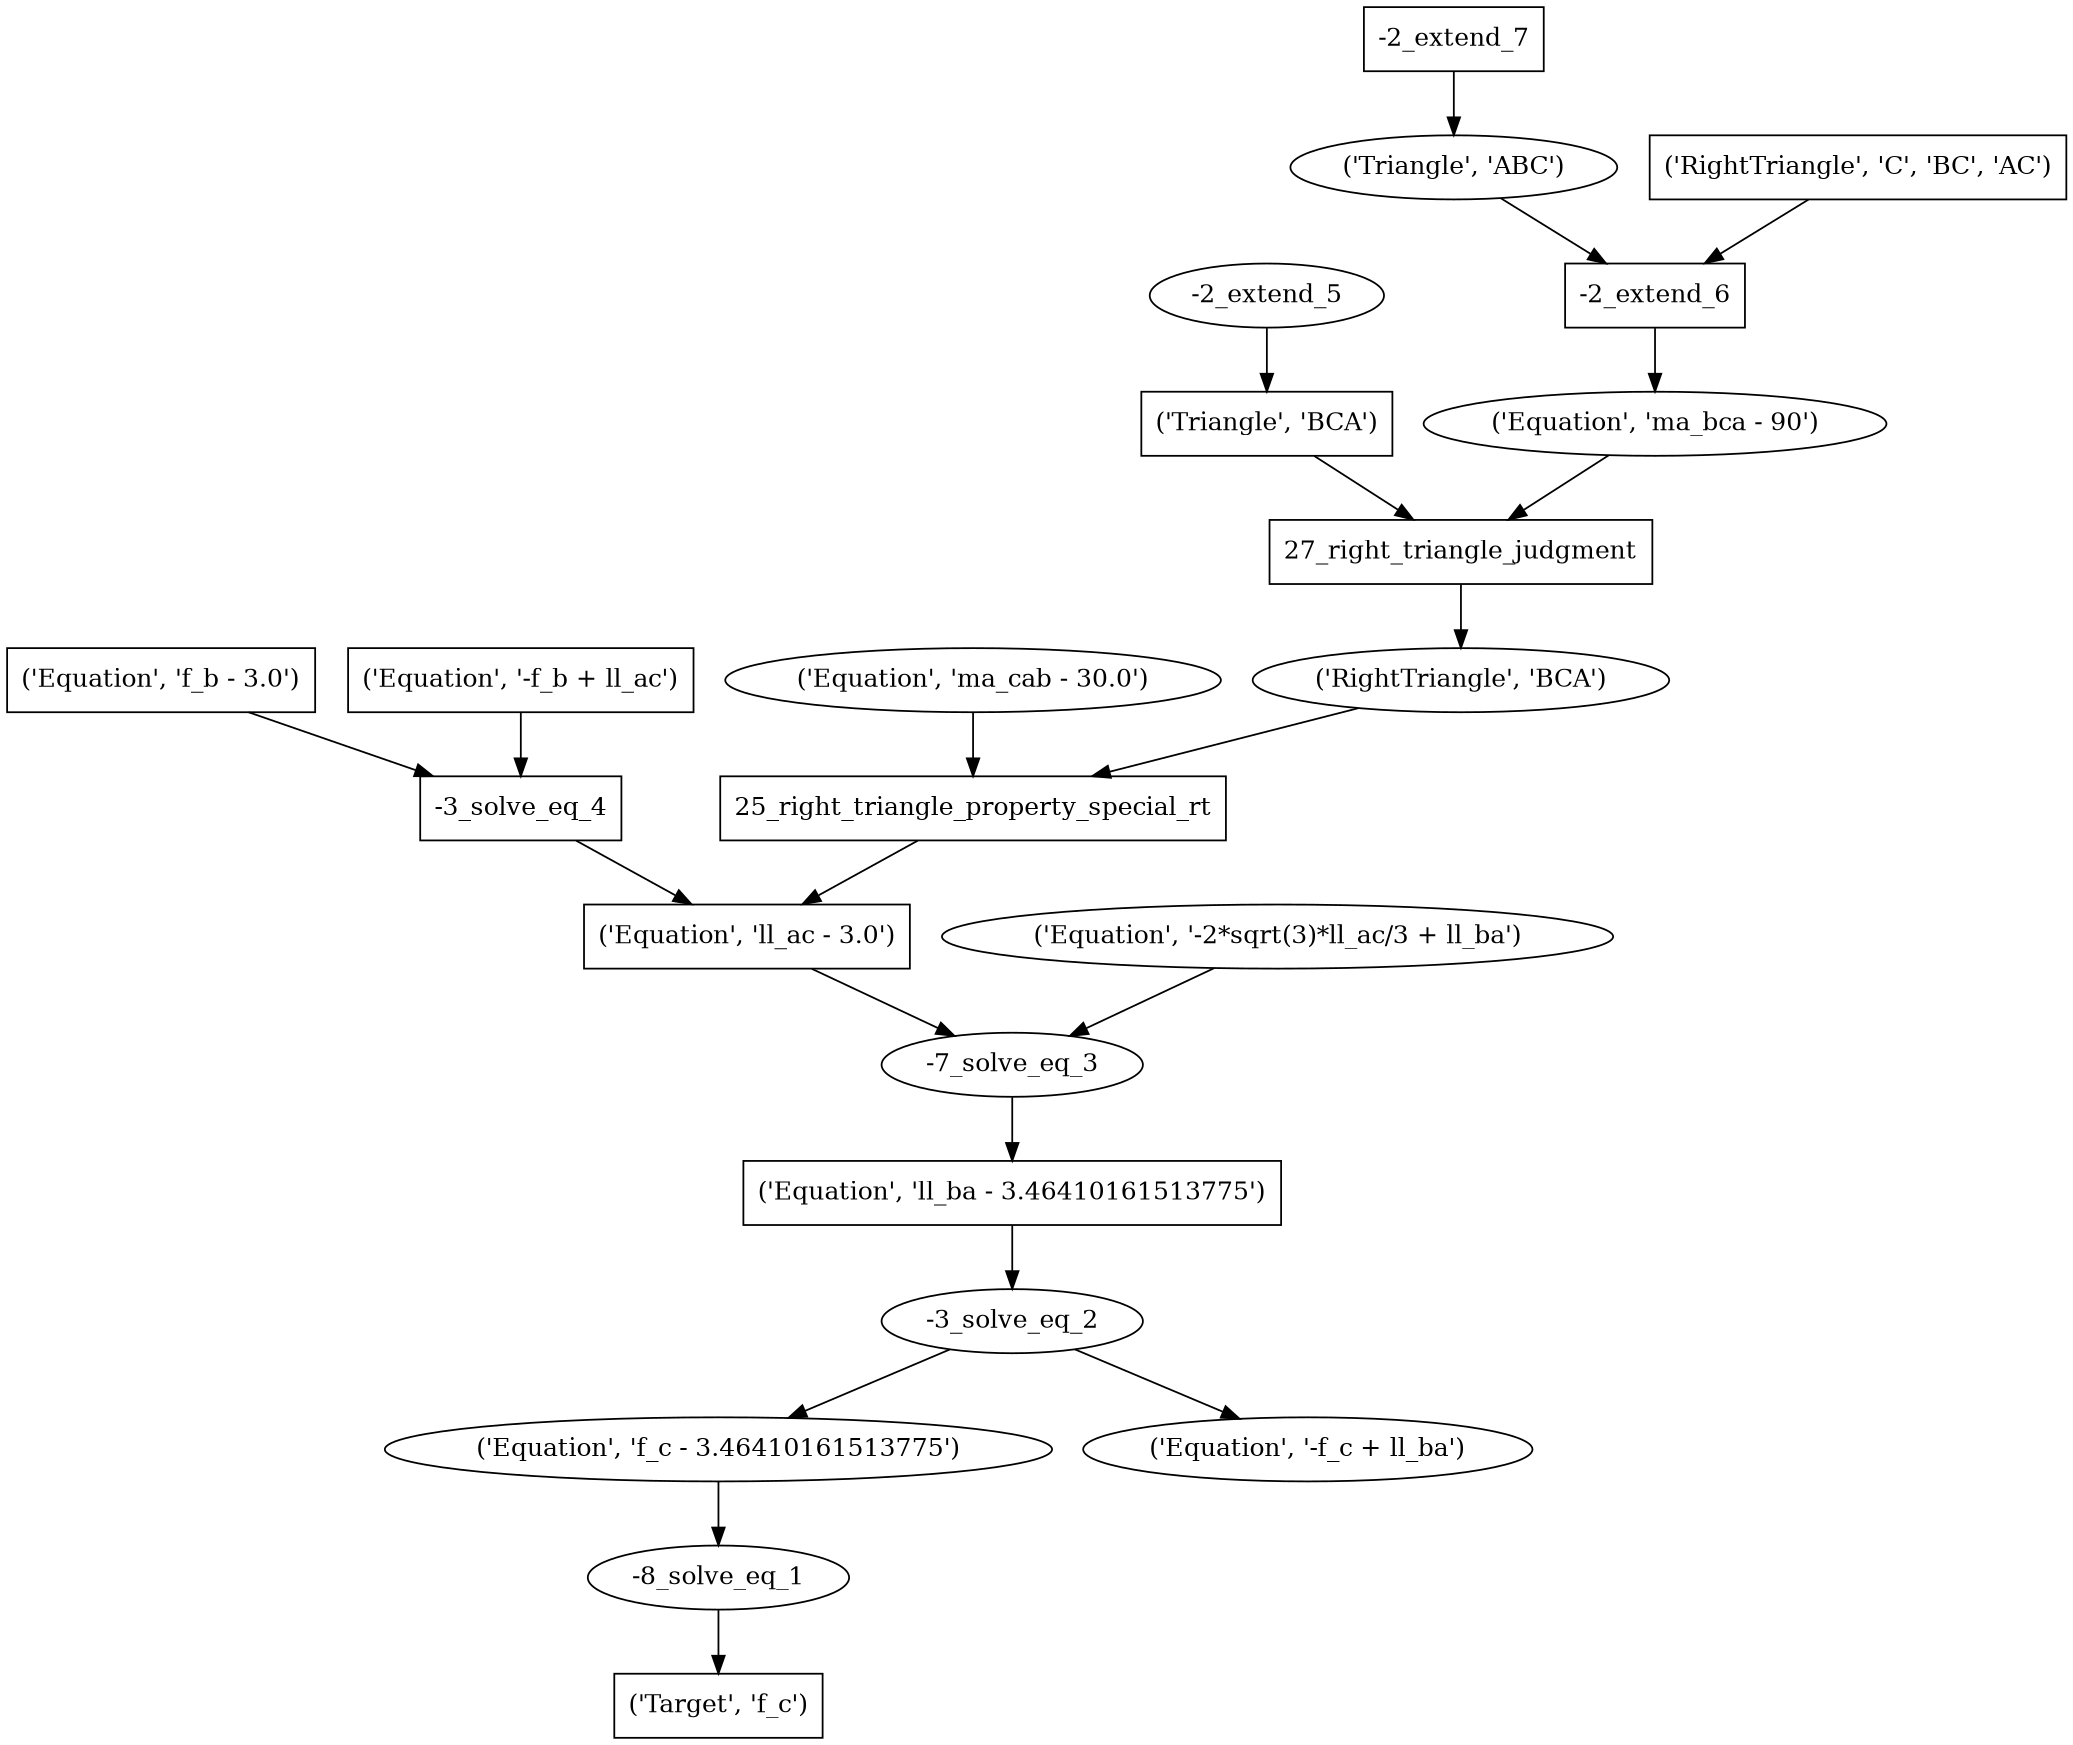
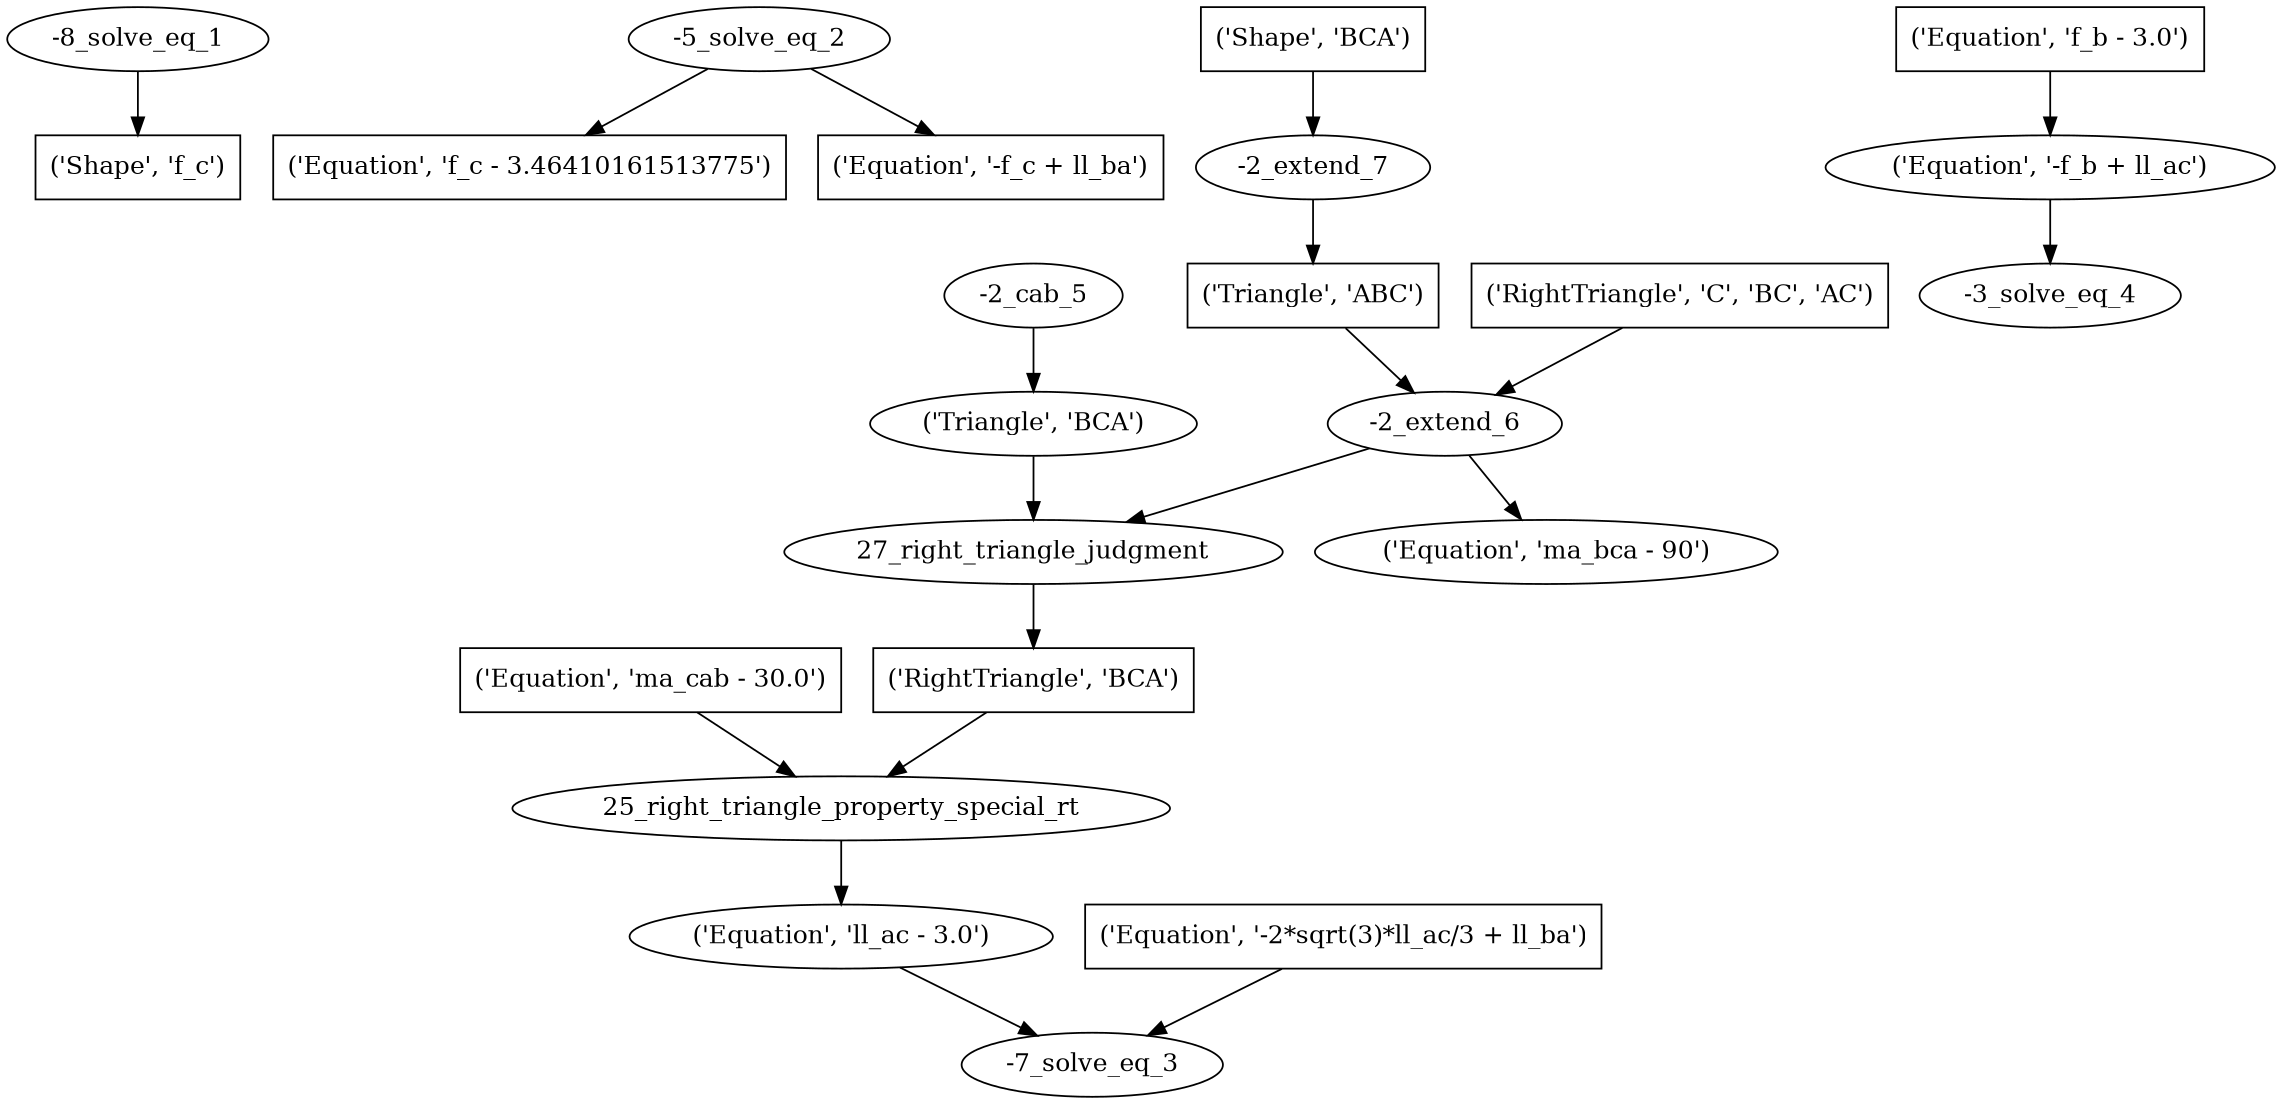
none -> (1313, 39)
(1454, 39) -> (1313, 167)
(1454, 167) -> (1313, 296)
(1267, 296) -> (1034, 296)
(1655, 296) -> (1445, 424)
(1267, 424) -> (1034, 424)
(1566, 483) -> (1257, 483)
(1461, 552) -> (1034, 552)
(521, 680) -> (2050, 167)
(973, 680) -> (651, 680)
(1461, 680) -> (1034, 680)
(332, 741) -> (2050, 95)
(521, 808) -> (2050, 296)
(973, 808) -> (841, 808)
(626, 868) -> none
(747, 937) -> (841, 937)
(1278, 937) -> (1343, 937)
(1012, 1193) -> none
(1012, 1321) -> (759, 39)
(718, 1449) -> (530, 167)
(1308, 1449) -> (991, 167)
(718, 1505) -> none
(718, 1706) -> (138, 167)
